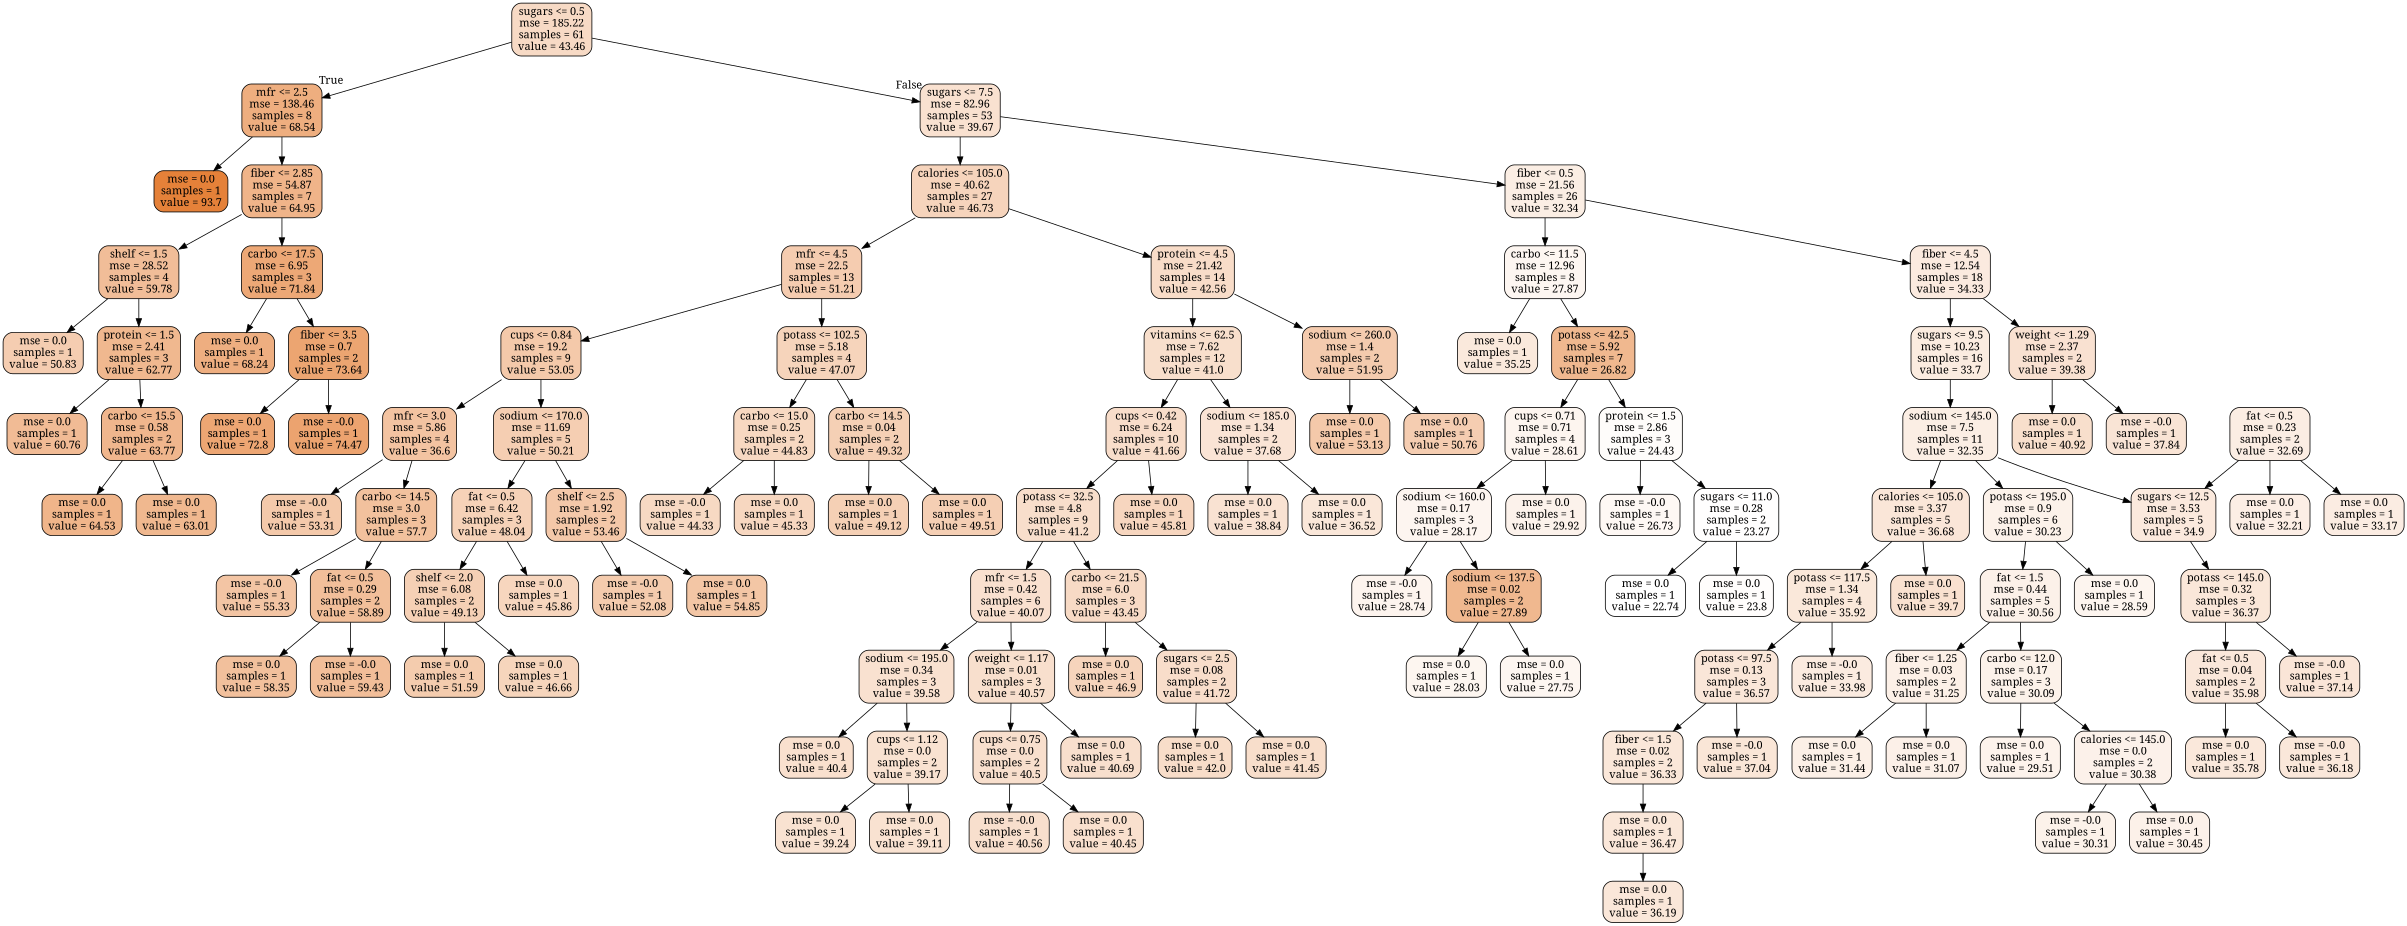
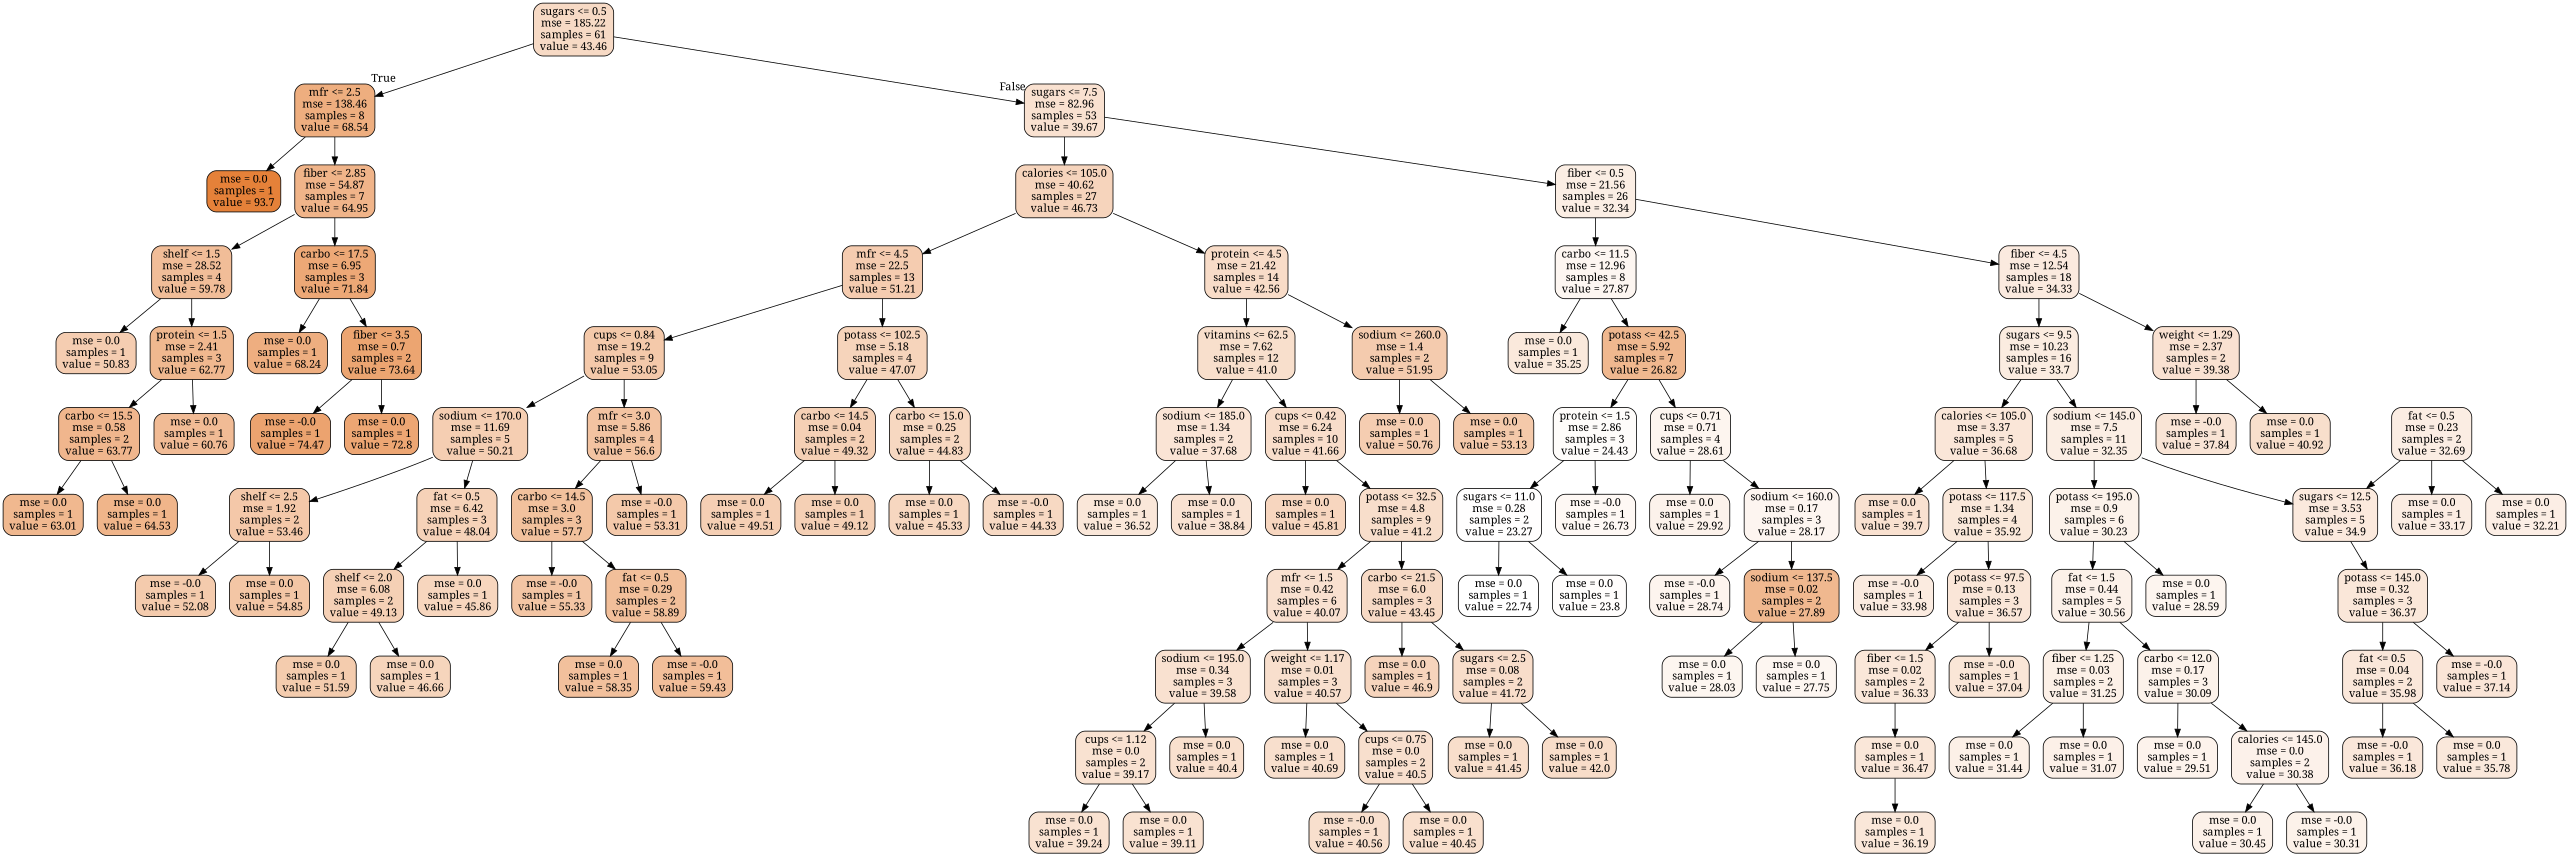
(420, 434) -> (624, 434)
(1937, 471) -> (2014, 390)
